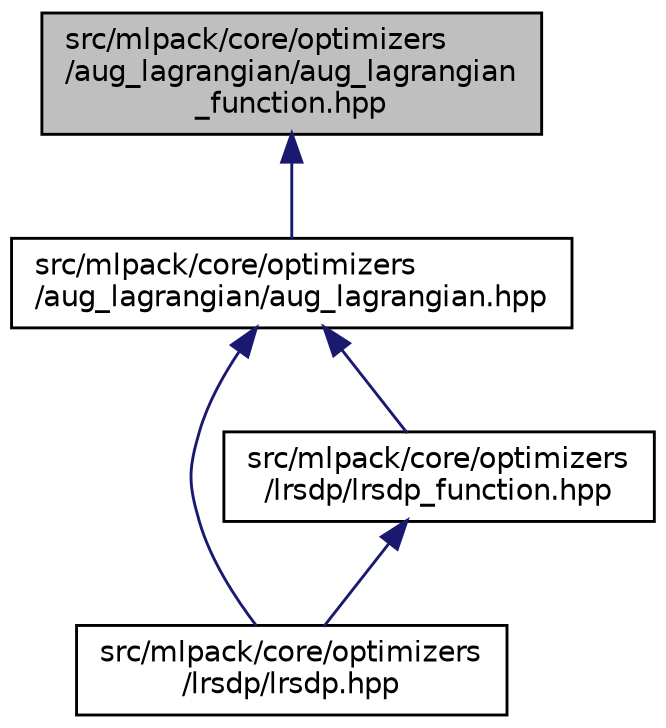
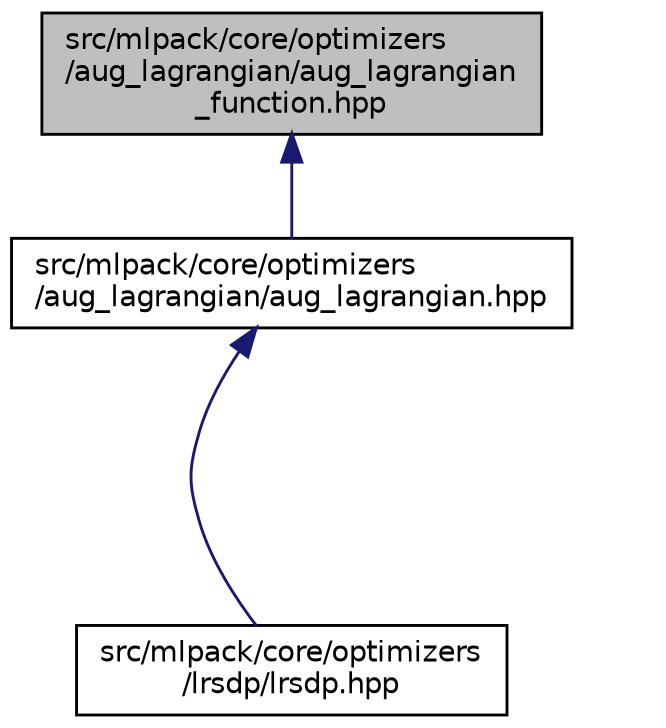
(439, 477) -> none
